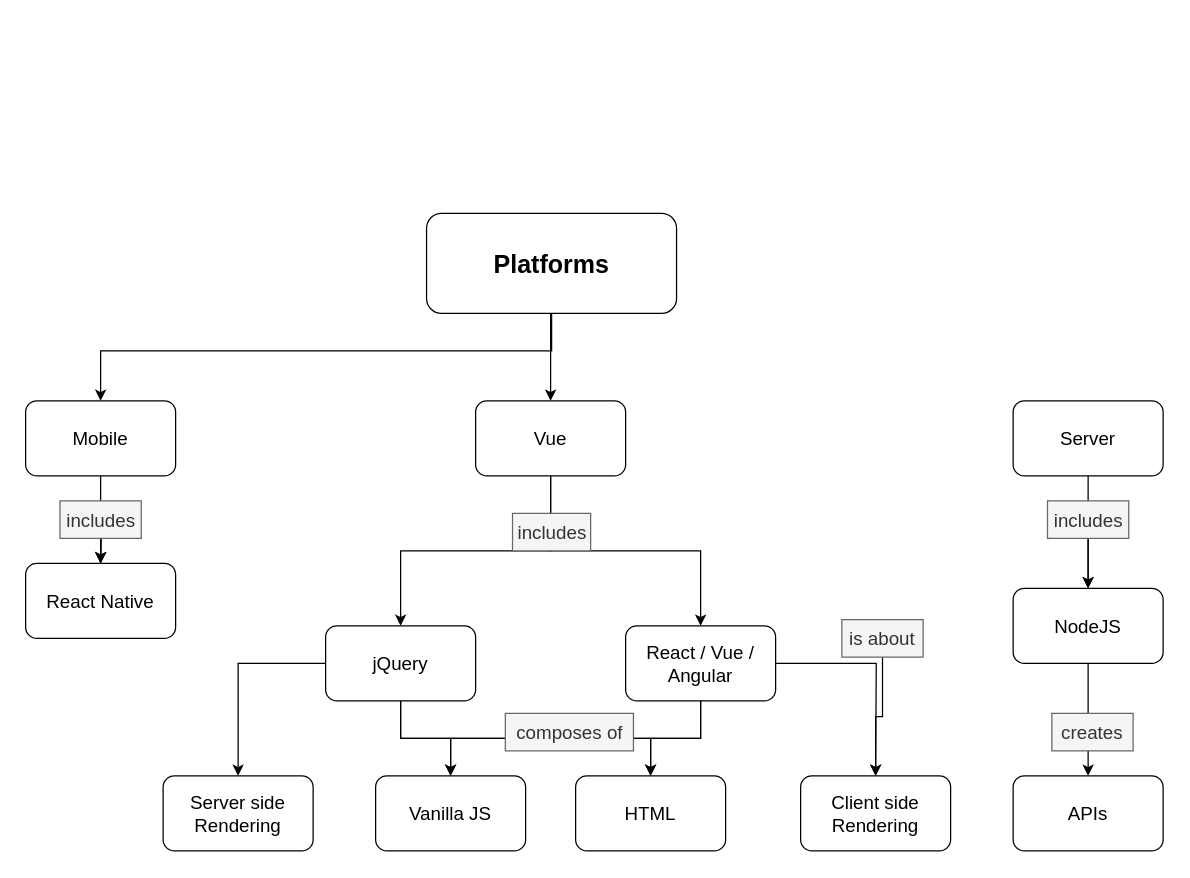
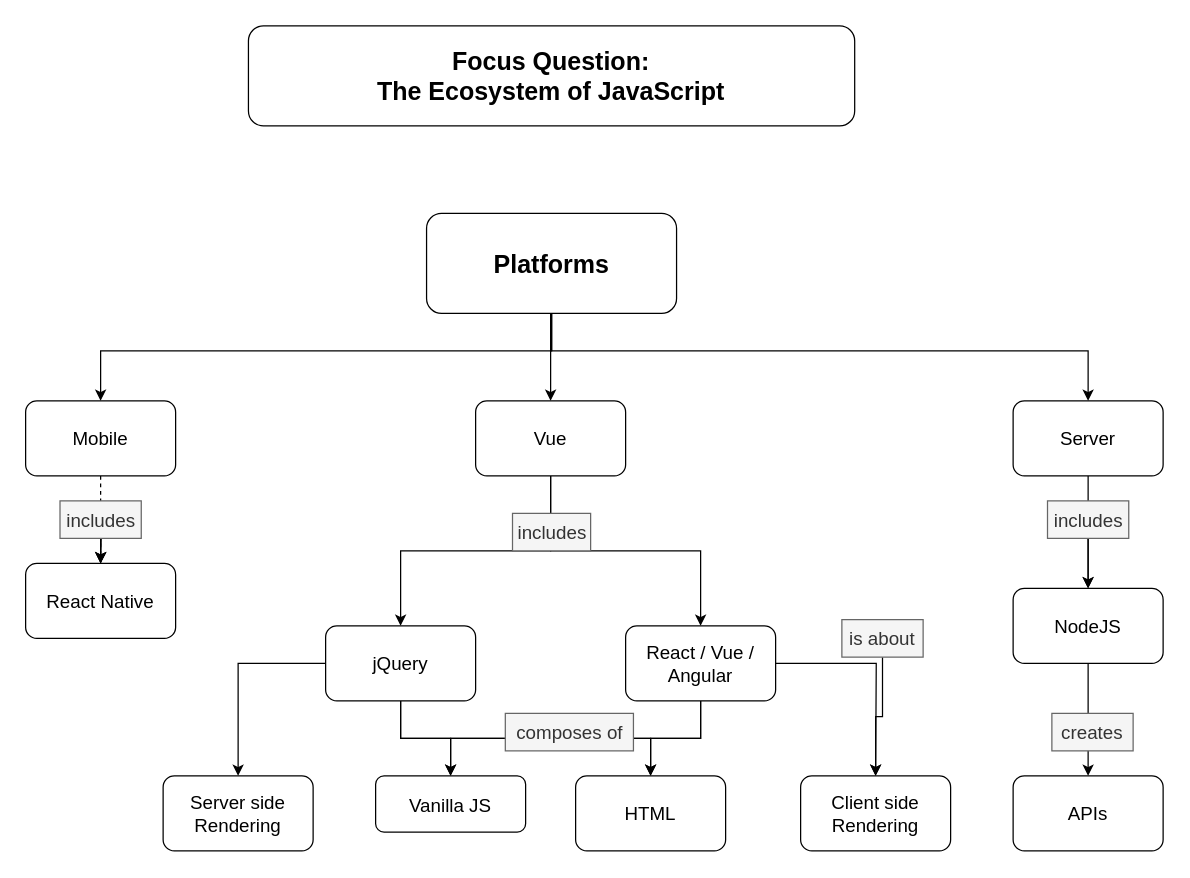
none -> (552, 76)
none -> (841, 351)
(101, 488) -> (101, 488)
(451, 813) -> (451, 804)
